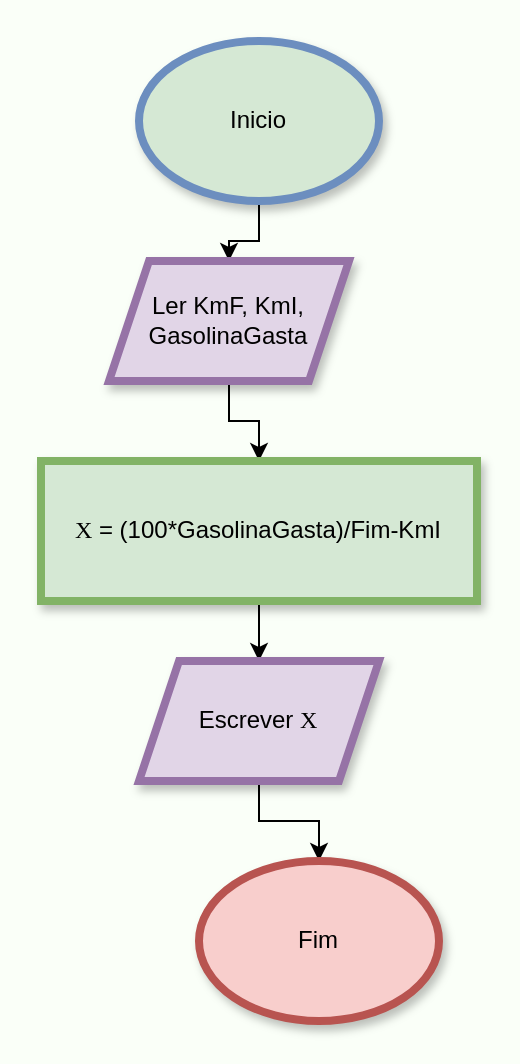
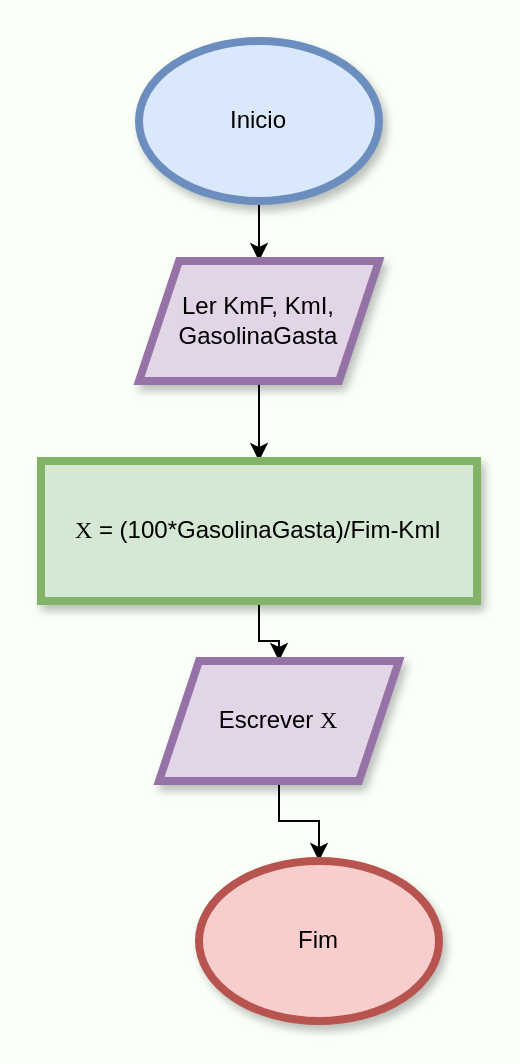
(259, 121) -> (259, 121)
(229, 321) -> (259, 321)
(259, 721) -> (279, 721)
